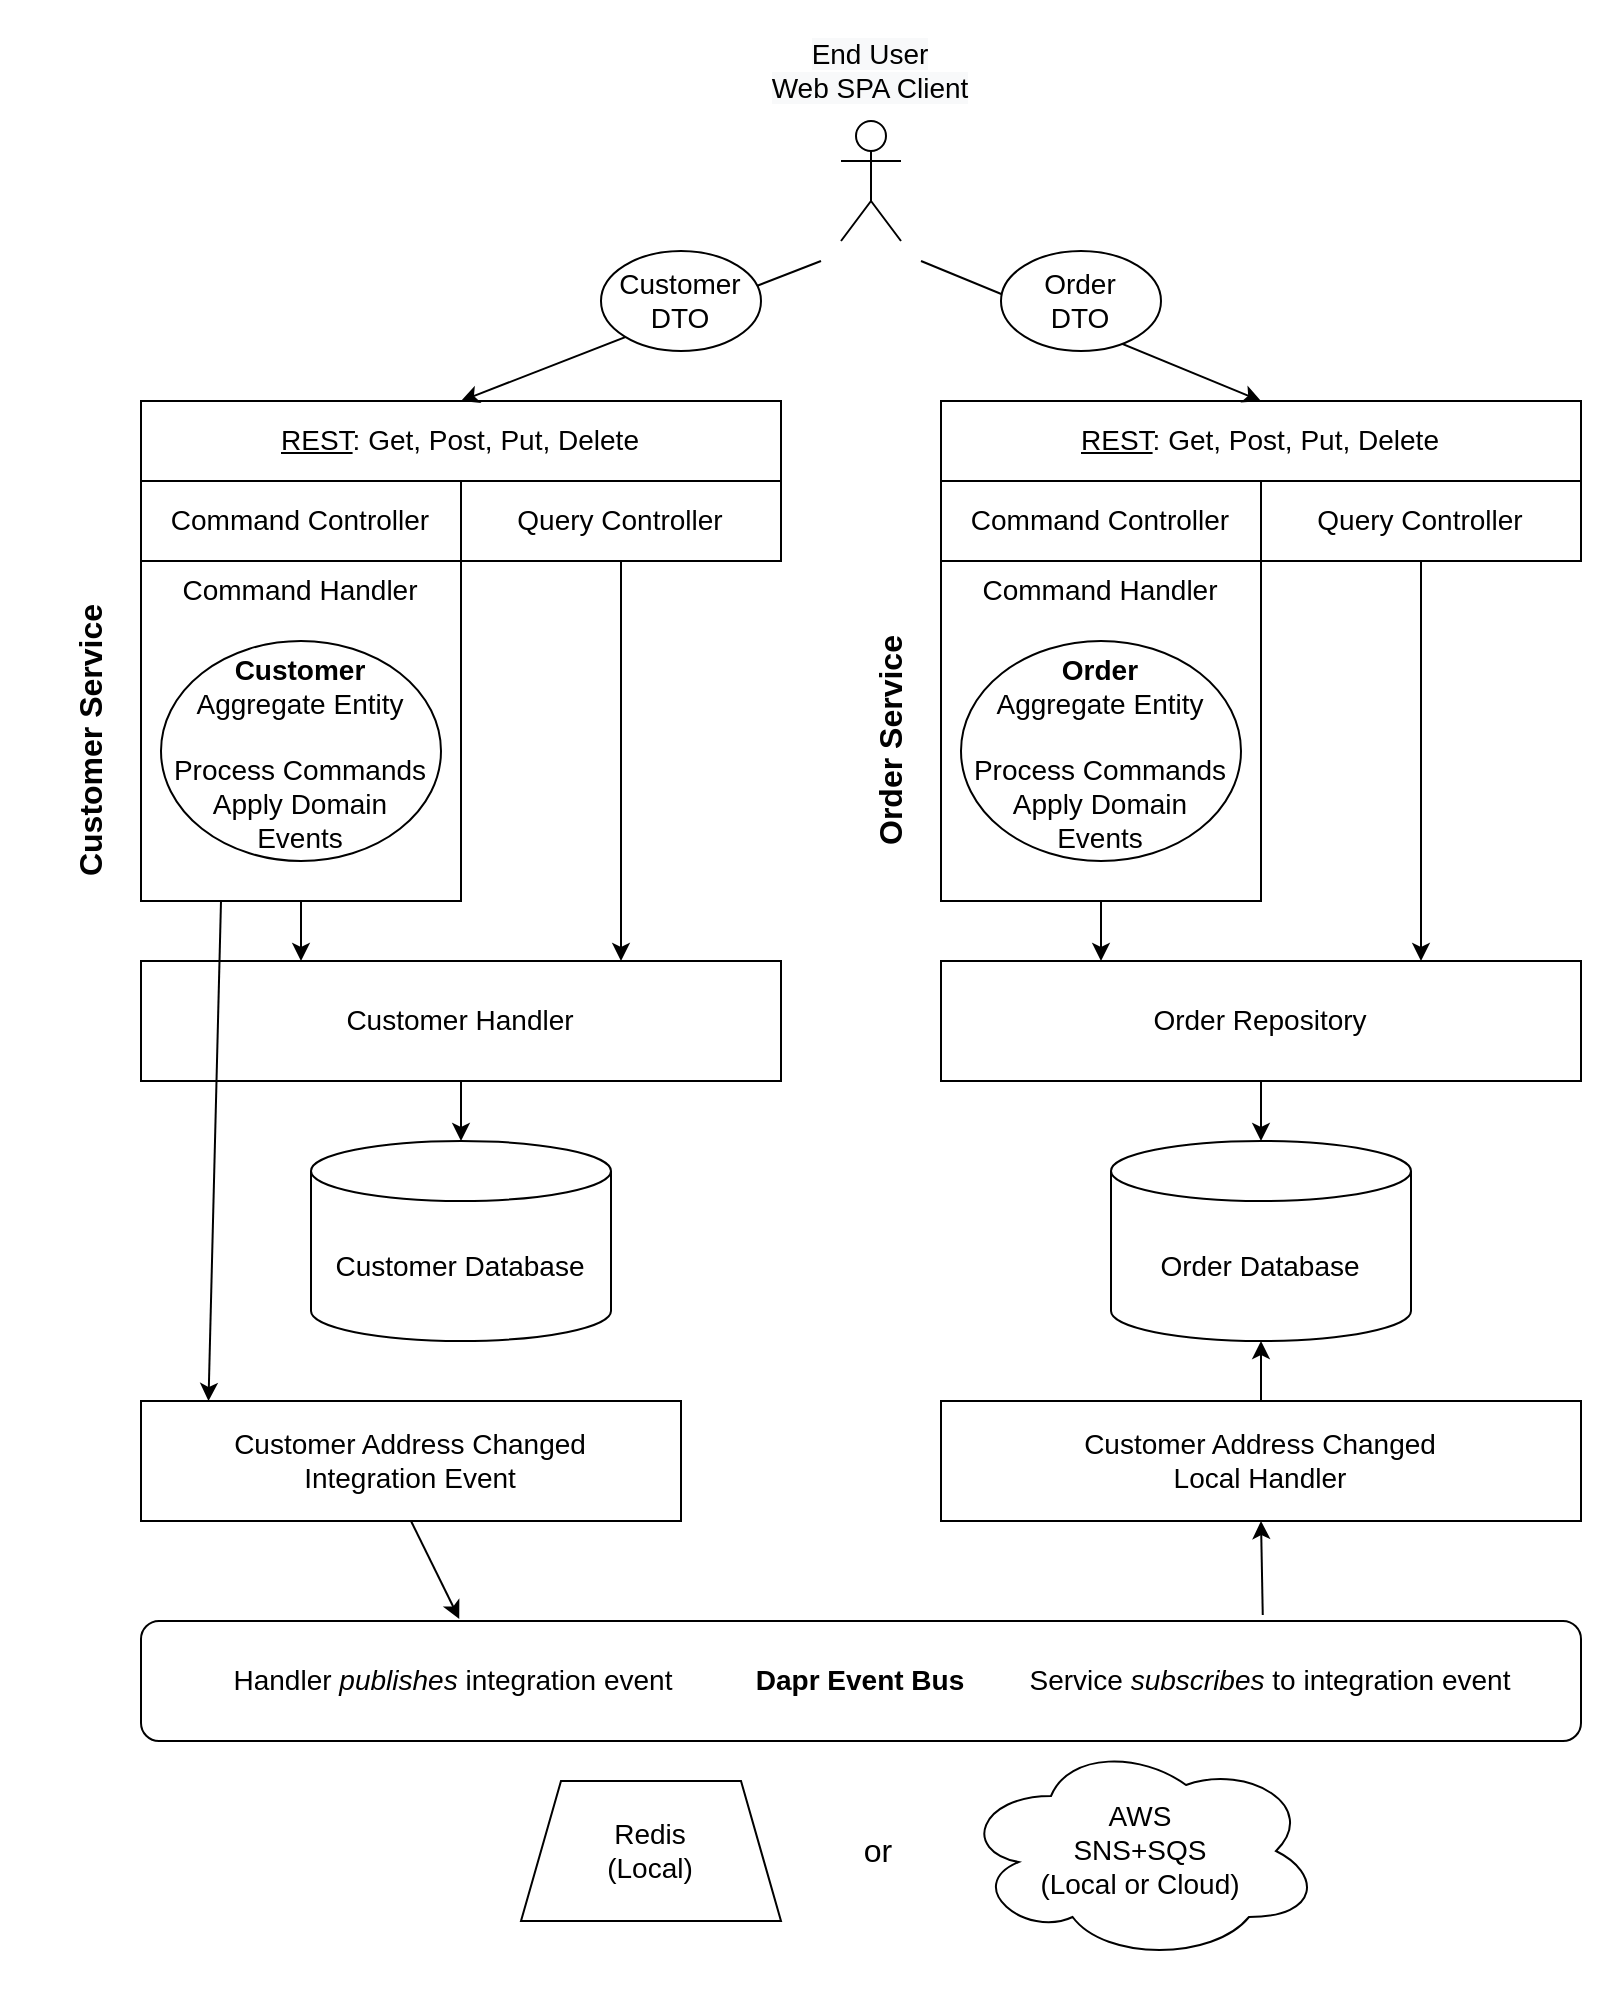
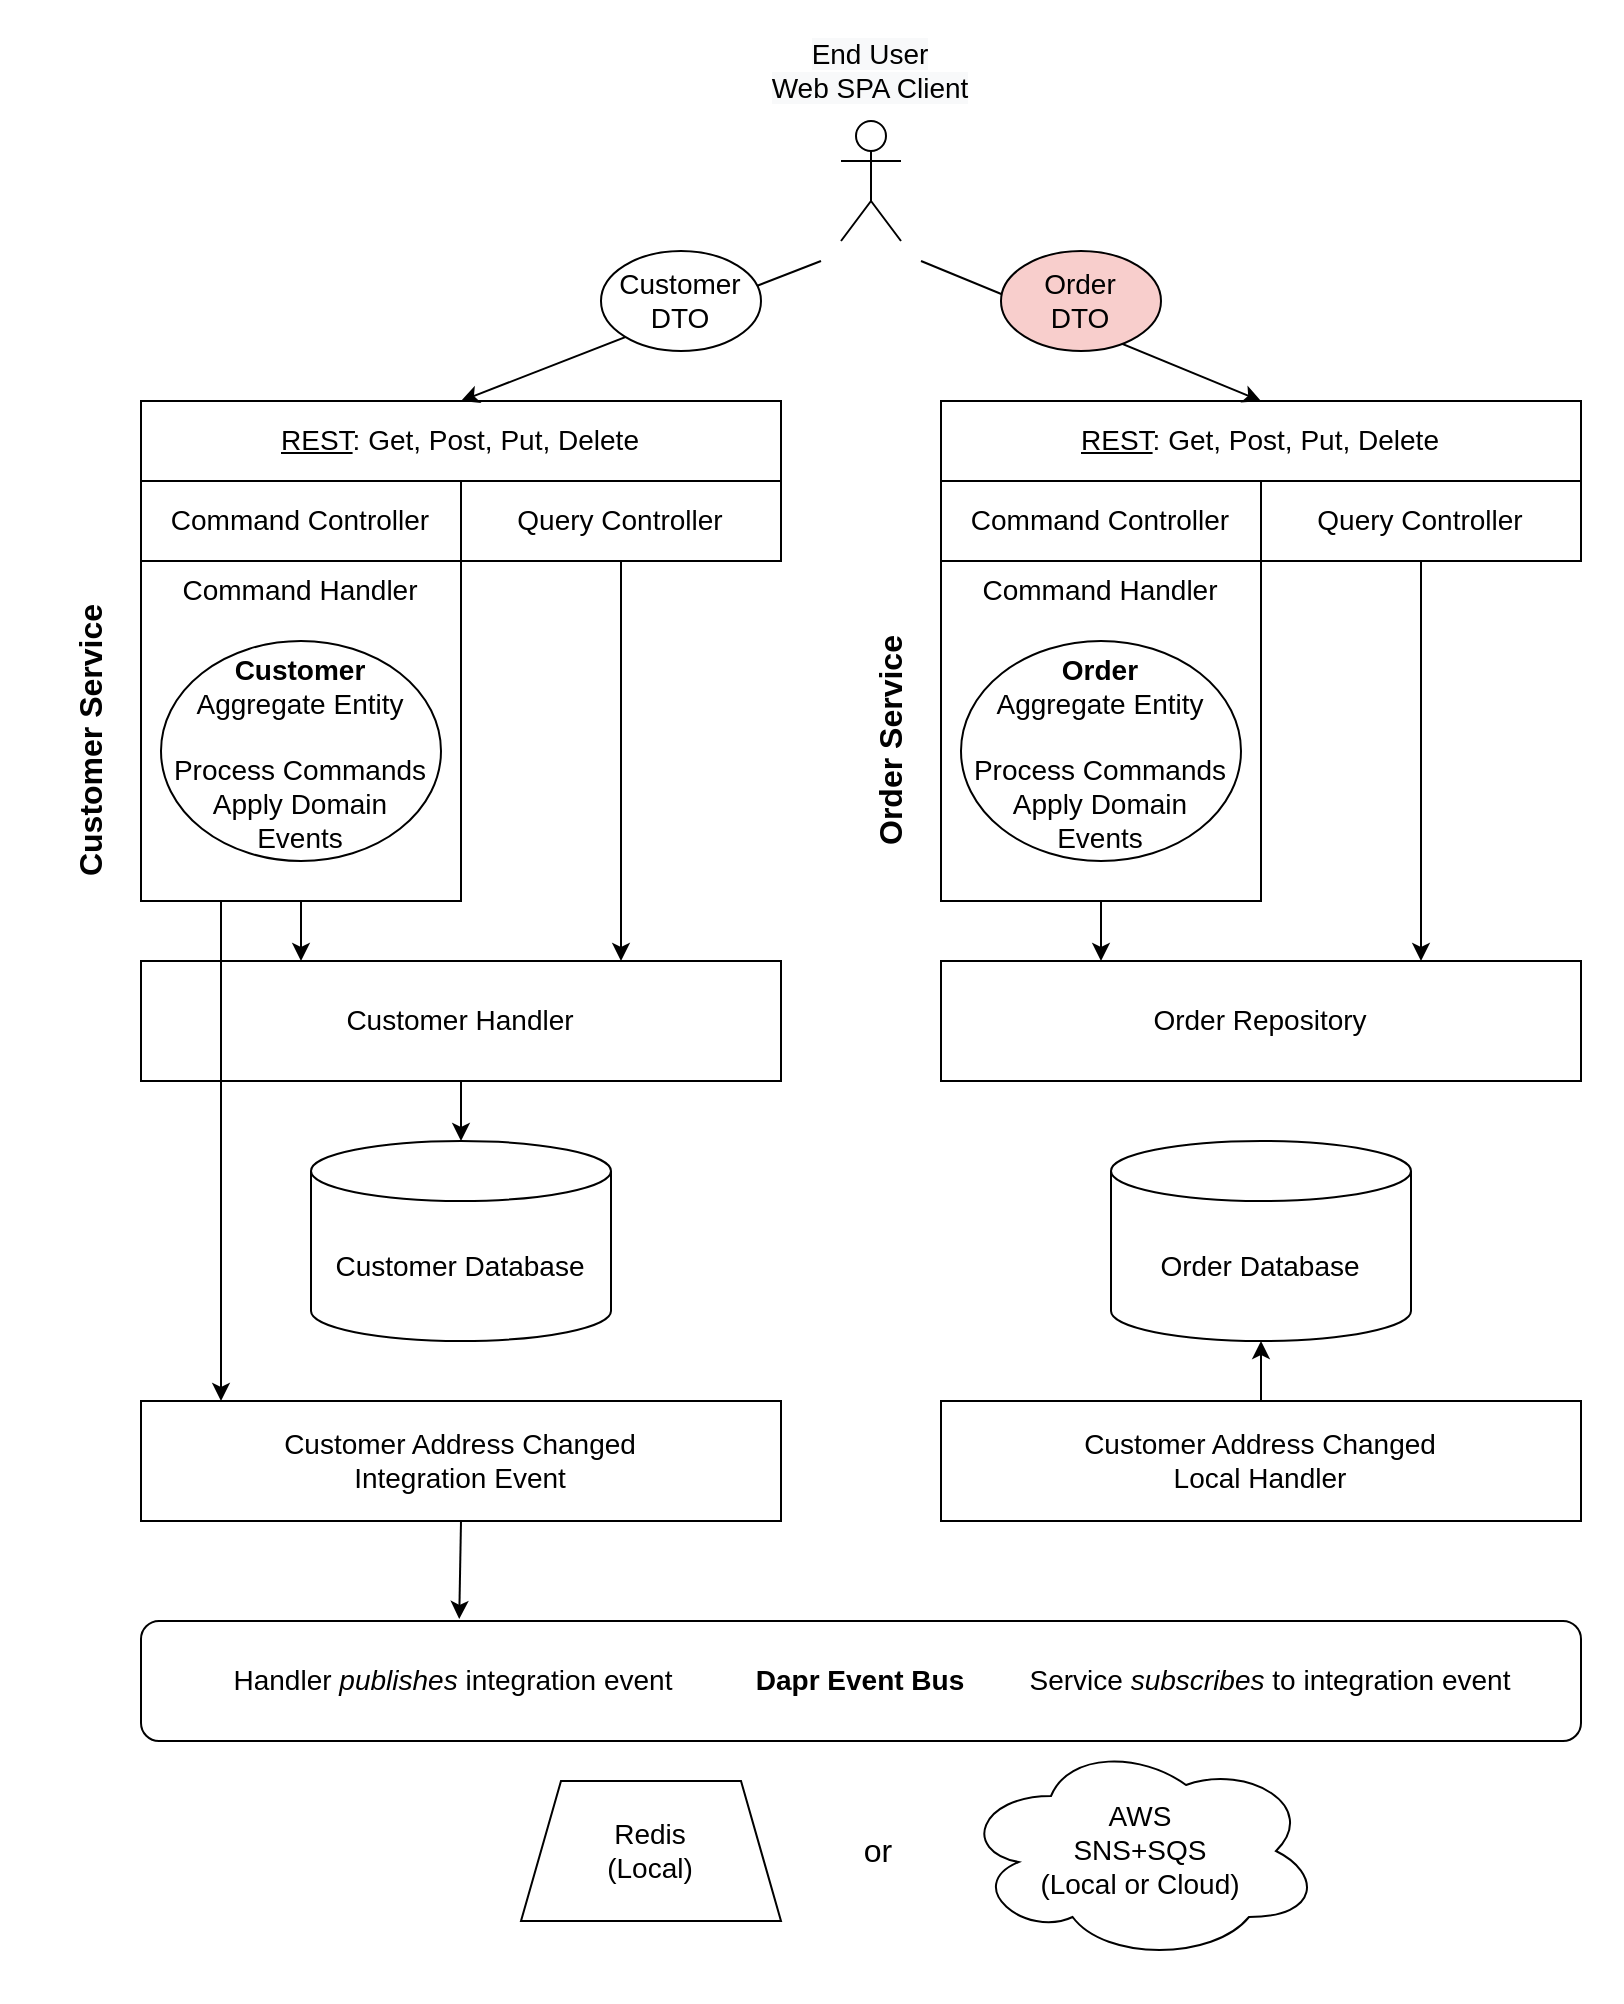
(1081, 301) -> (1081, 301)
(1261, 1104) -> none
(411, 1461) -> (461, 1461)
(1262, 1574) -> none
